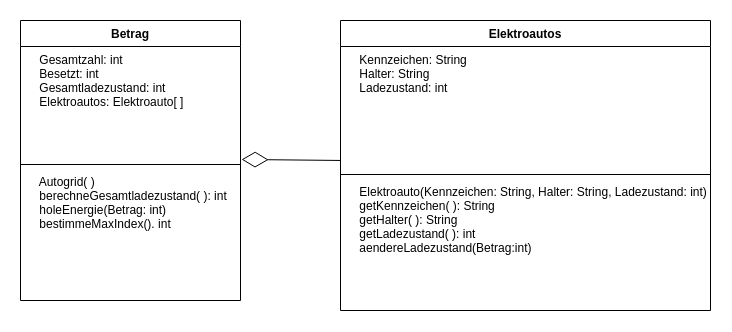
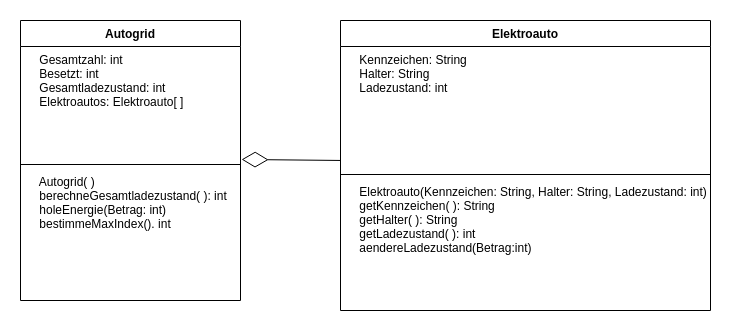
(130, 34) -> (130, 34)
(525, 34) -> (525, 34)
